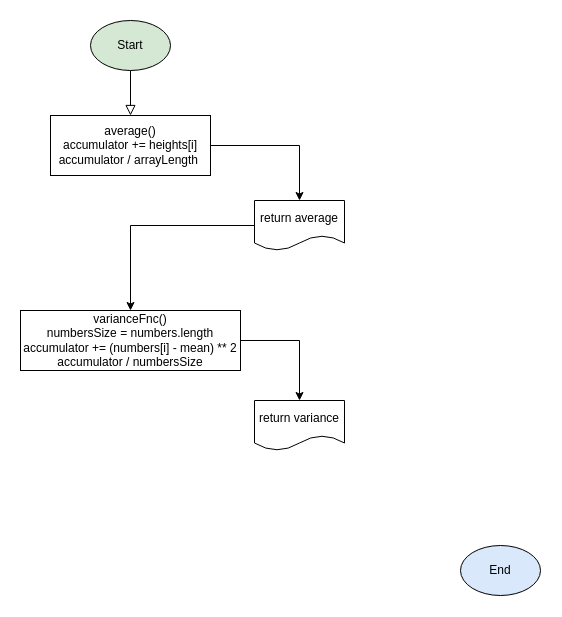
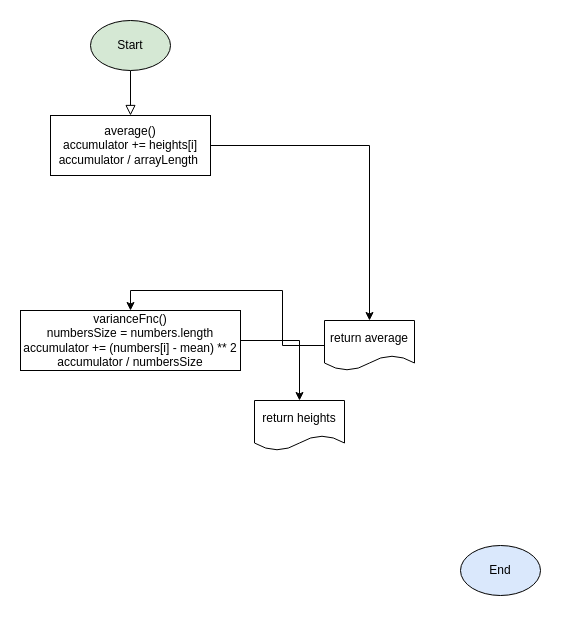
(300, 226) -> (370, 346)
(300, 419) -> (300, 419)
